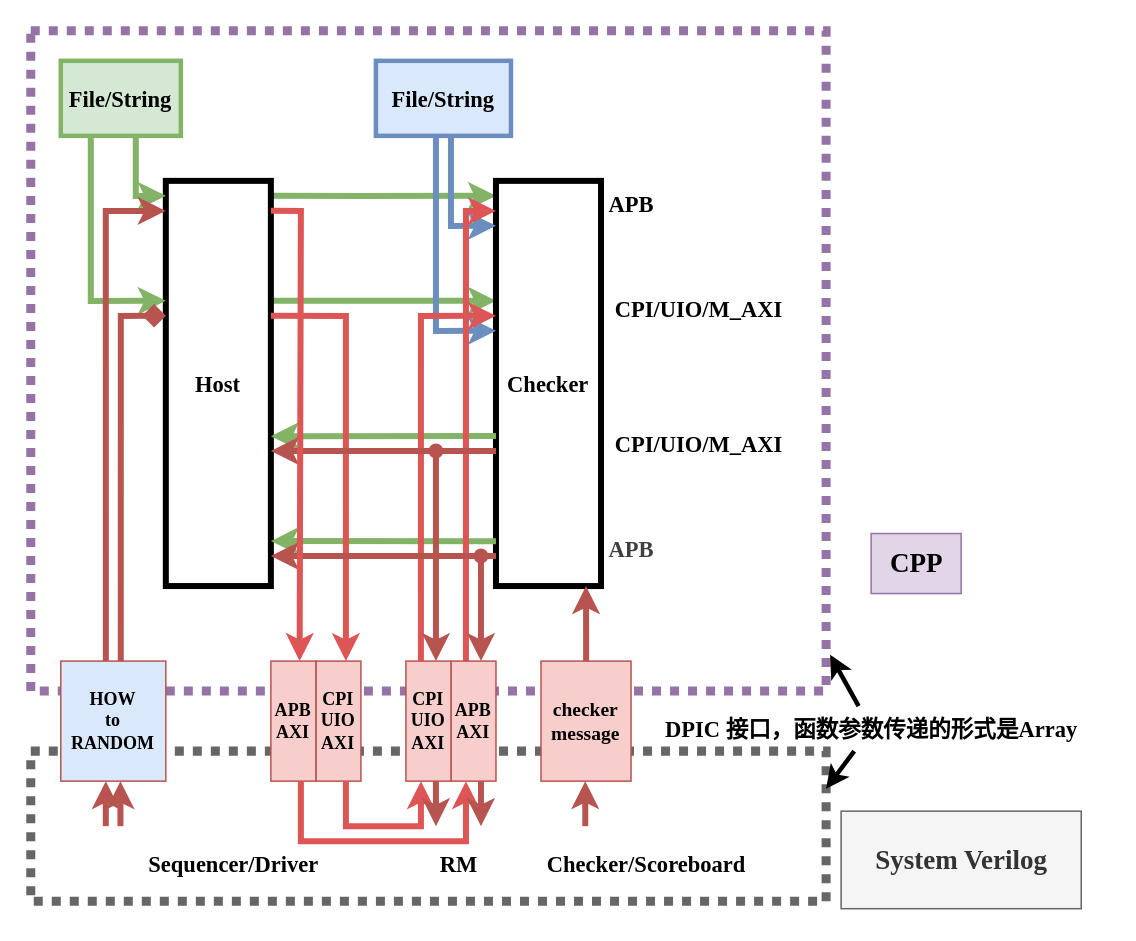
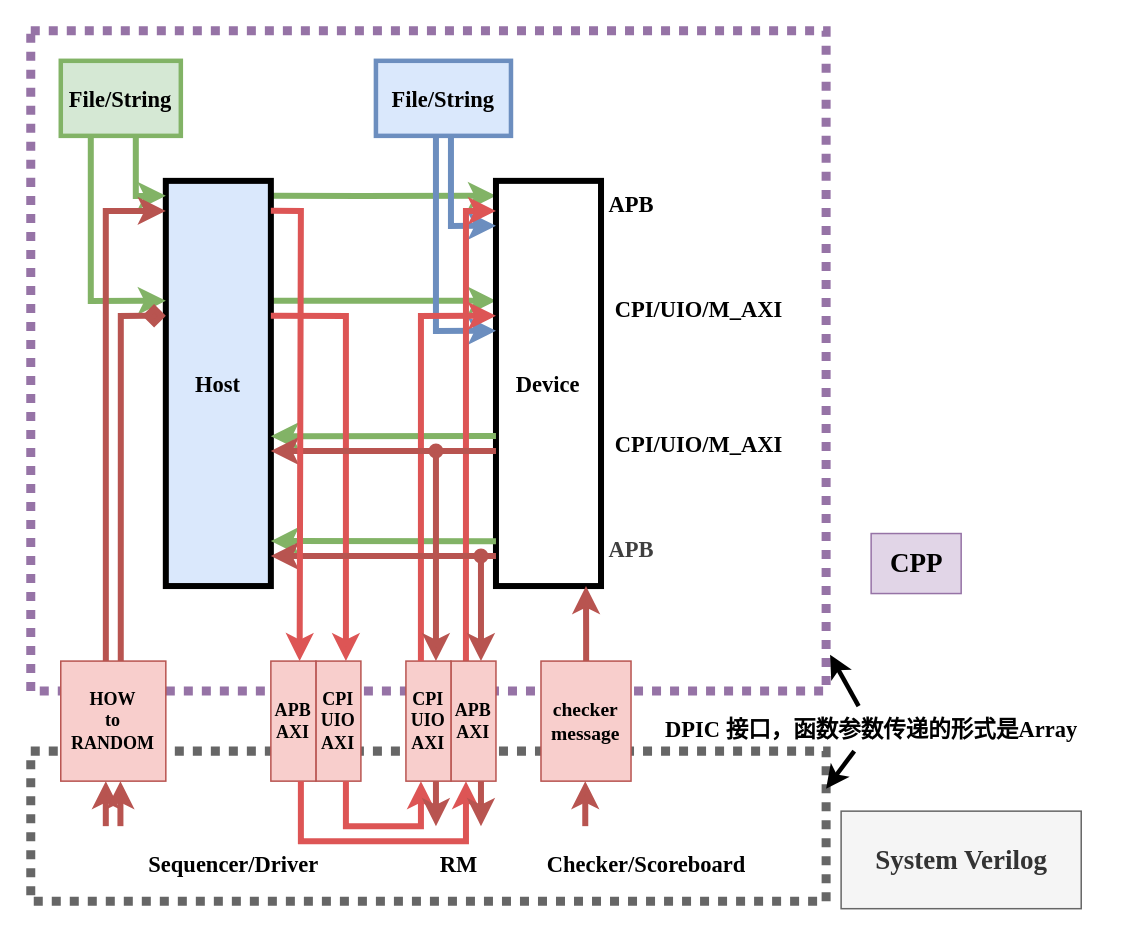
(218, 383) -> (218, 383)
(548, 383) -> (548, 383)
(113, 721) -> (113, 721)
